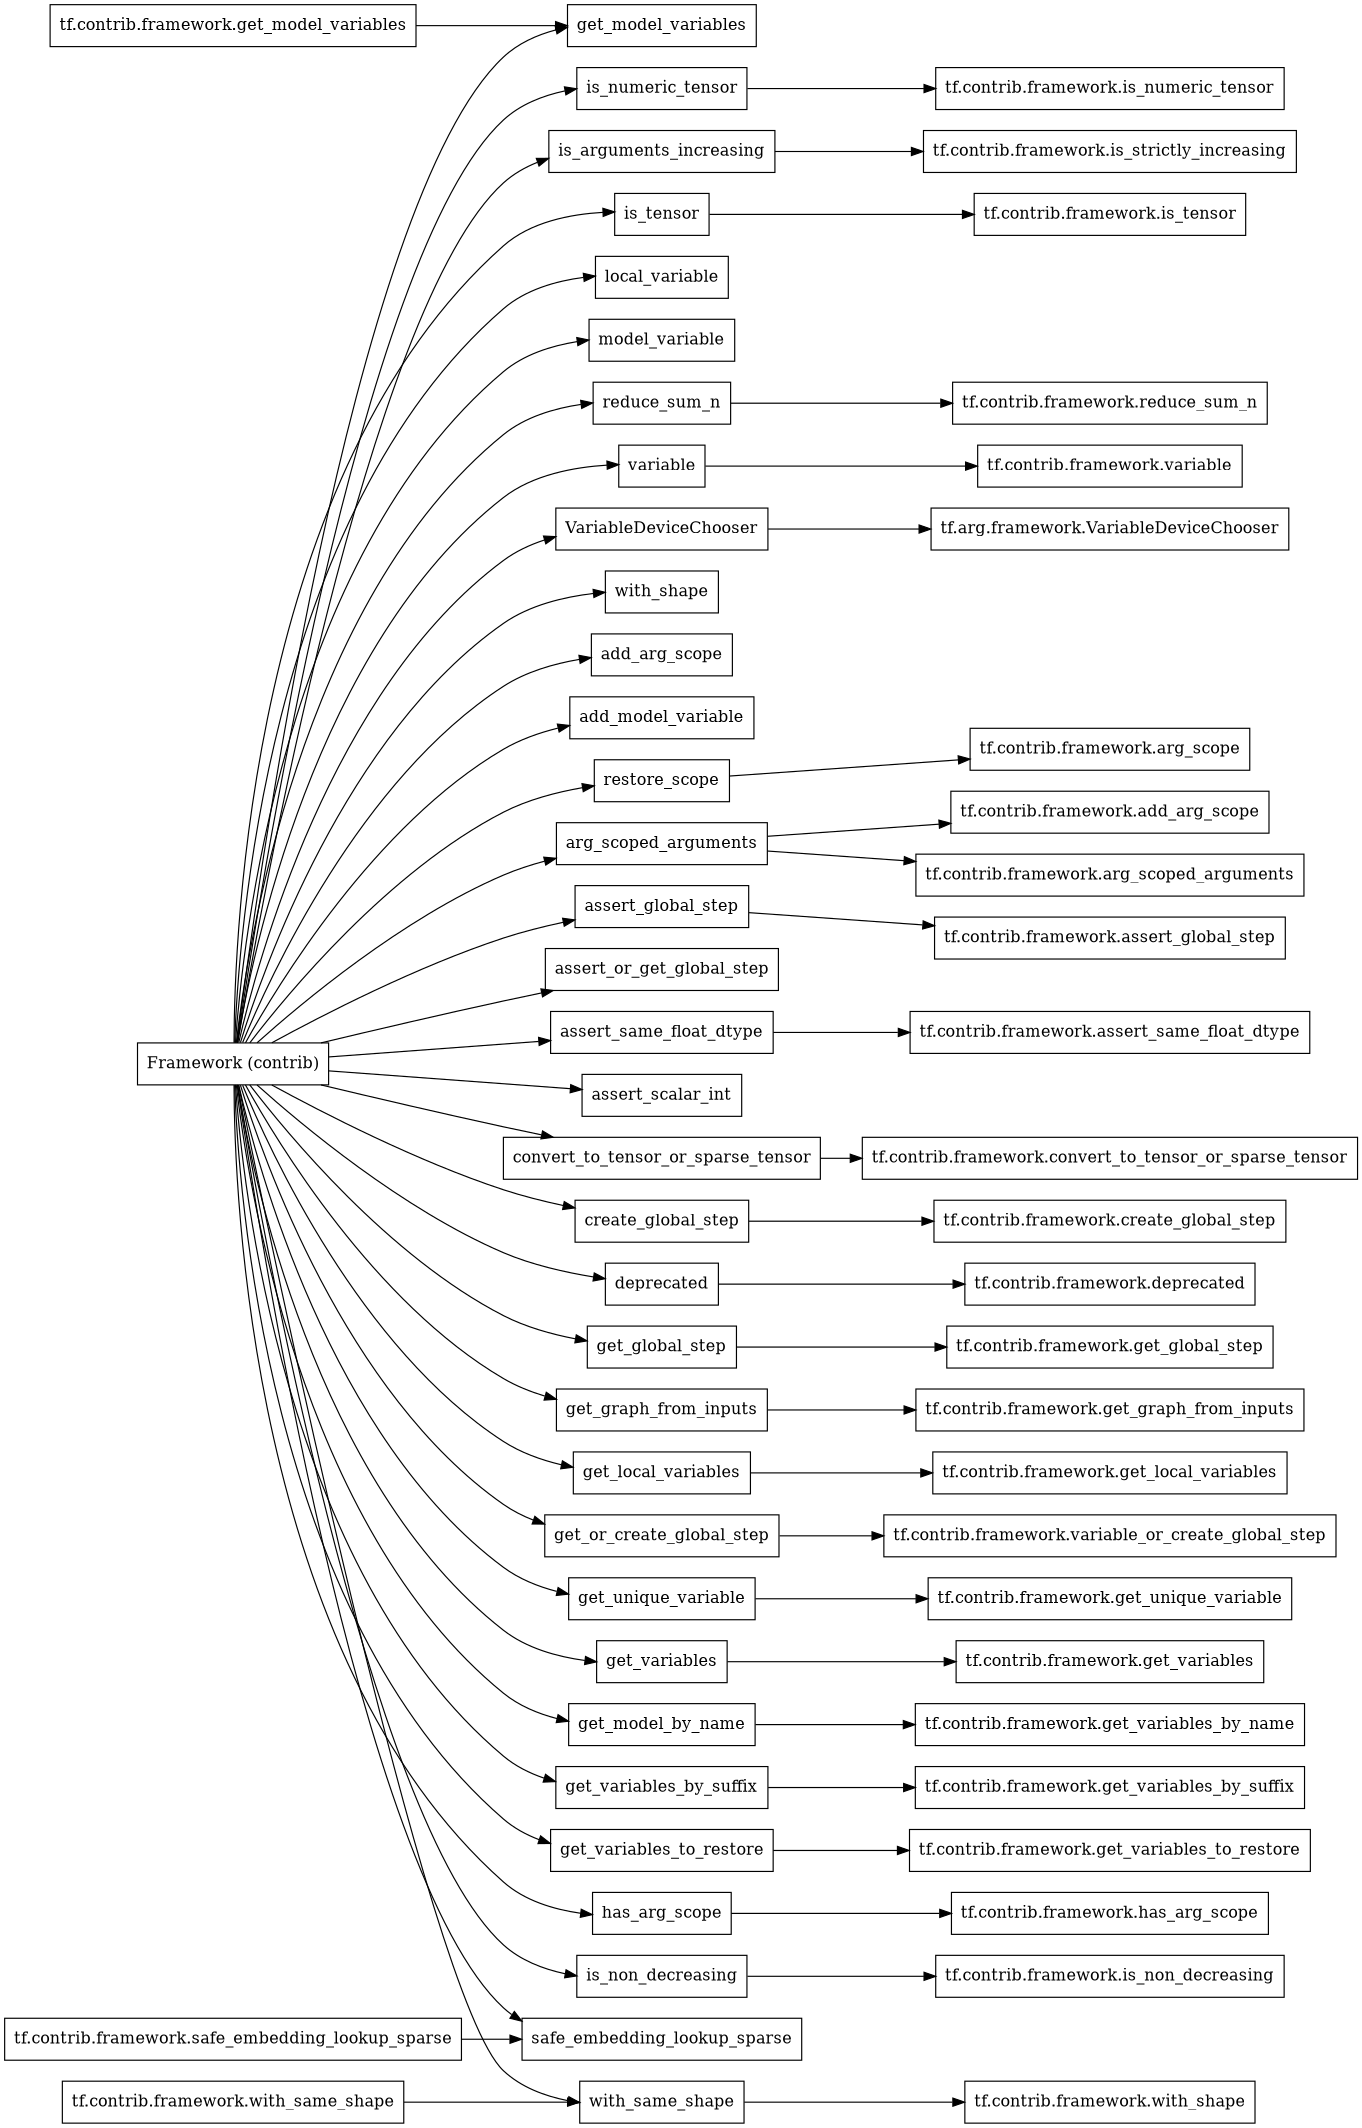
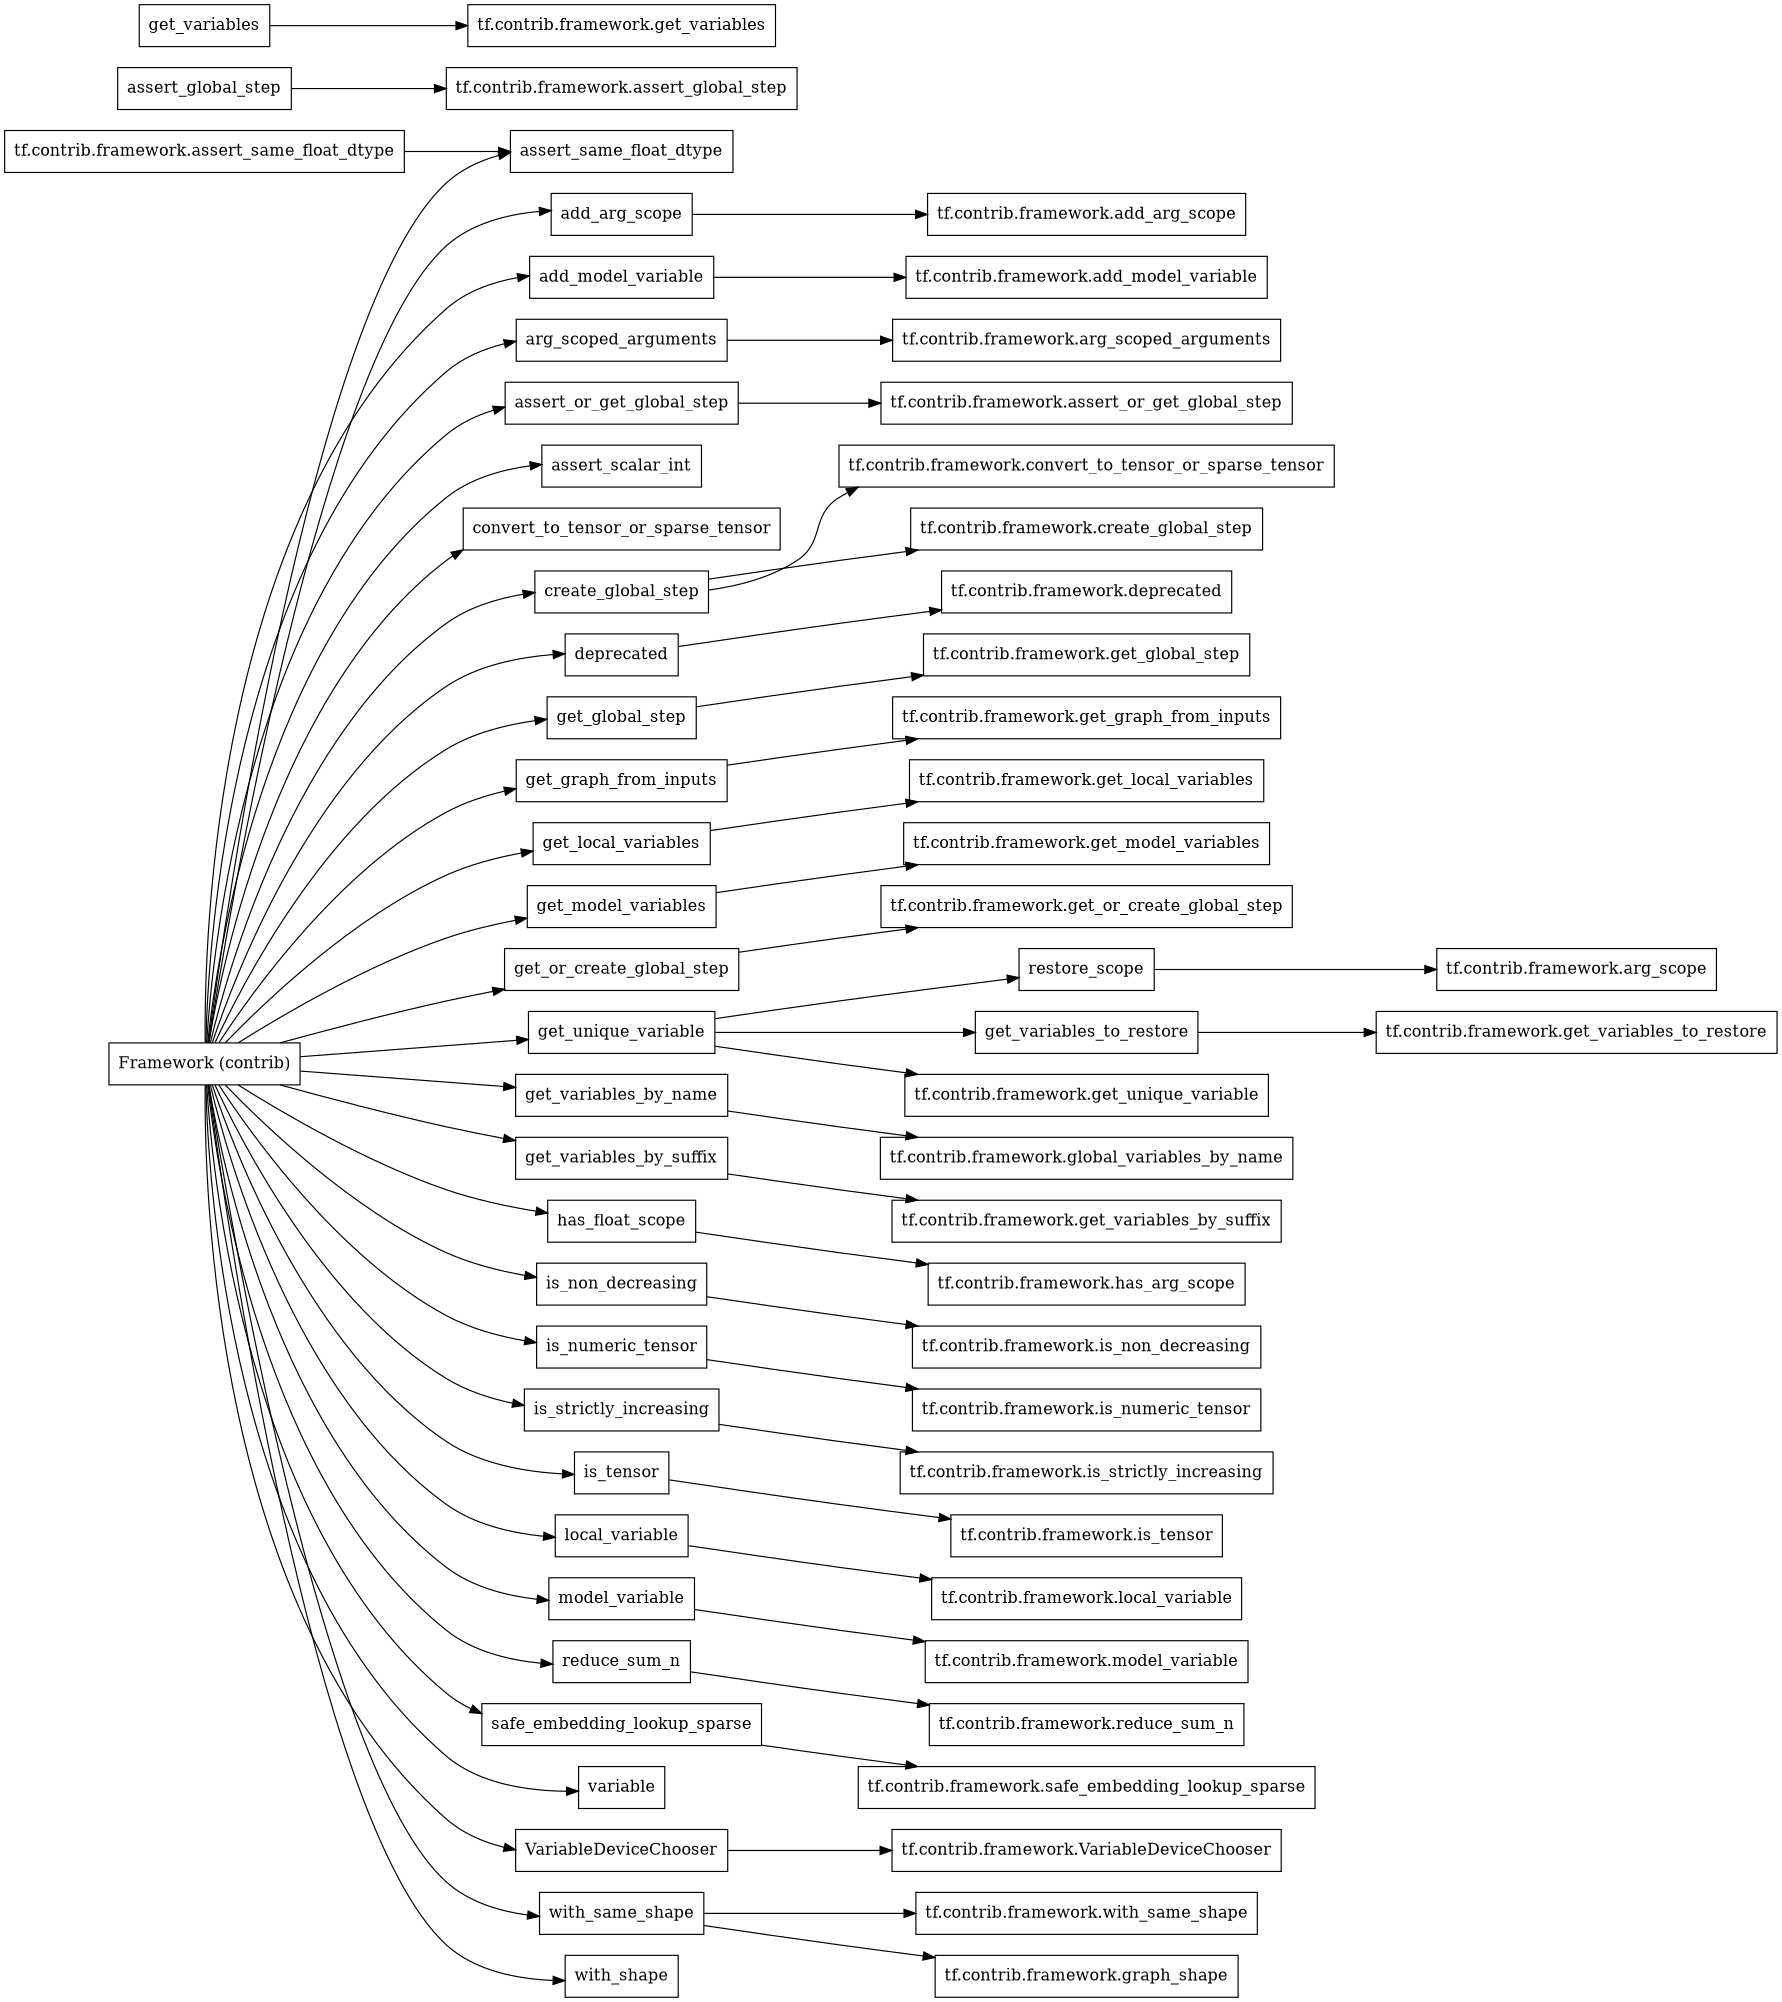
(486, 26) -> (811, 879)
(662, 151) -> (622, 1410)
none -> (1087, 277)
none -> (1087, 403)
(1110, 466) -> none
(1110, 529) -> (1087, 1850)
(853, 830) -> (804, 214)
(396, 887) -> (861, 998)
(414, 973) -> none
(836, 1032) -> (451, 151)
(835, 1158) -> (801, 557)
(343, 1421) -> none
(301, 1478) -> (839, 1032)
(1110, 1536) -> (1087, 907)
none -> (1087, 1599)
none -> (1087, 1662)
(662, 1725) -> (622, 1095)
(1110, 1725) -> (1087, 1158)
(662, 1913) -> (622, 1221)
(477, 2039) -> (834, 1755)
(486, 2102) -> (804, 1913)
(1110, 2102) -> (1087, 1976)
